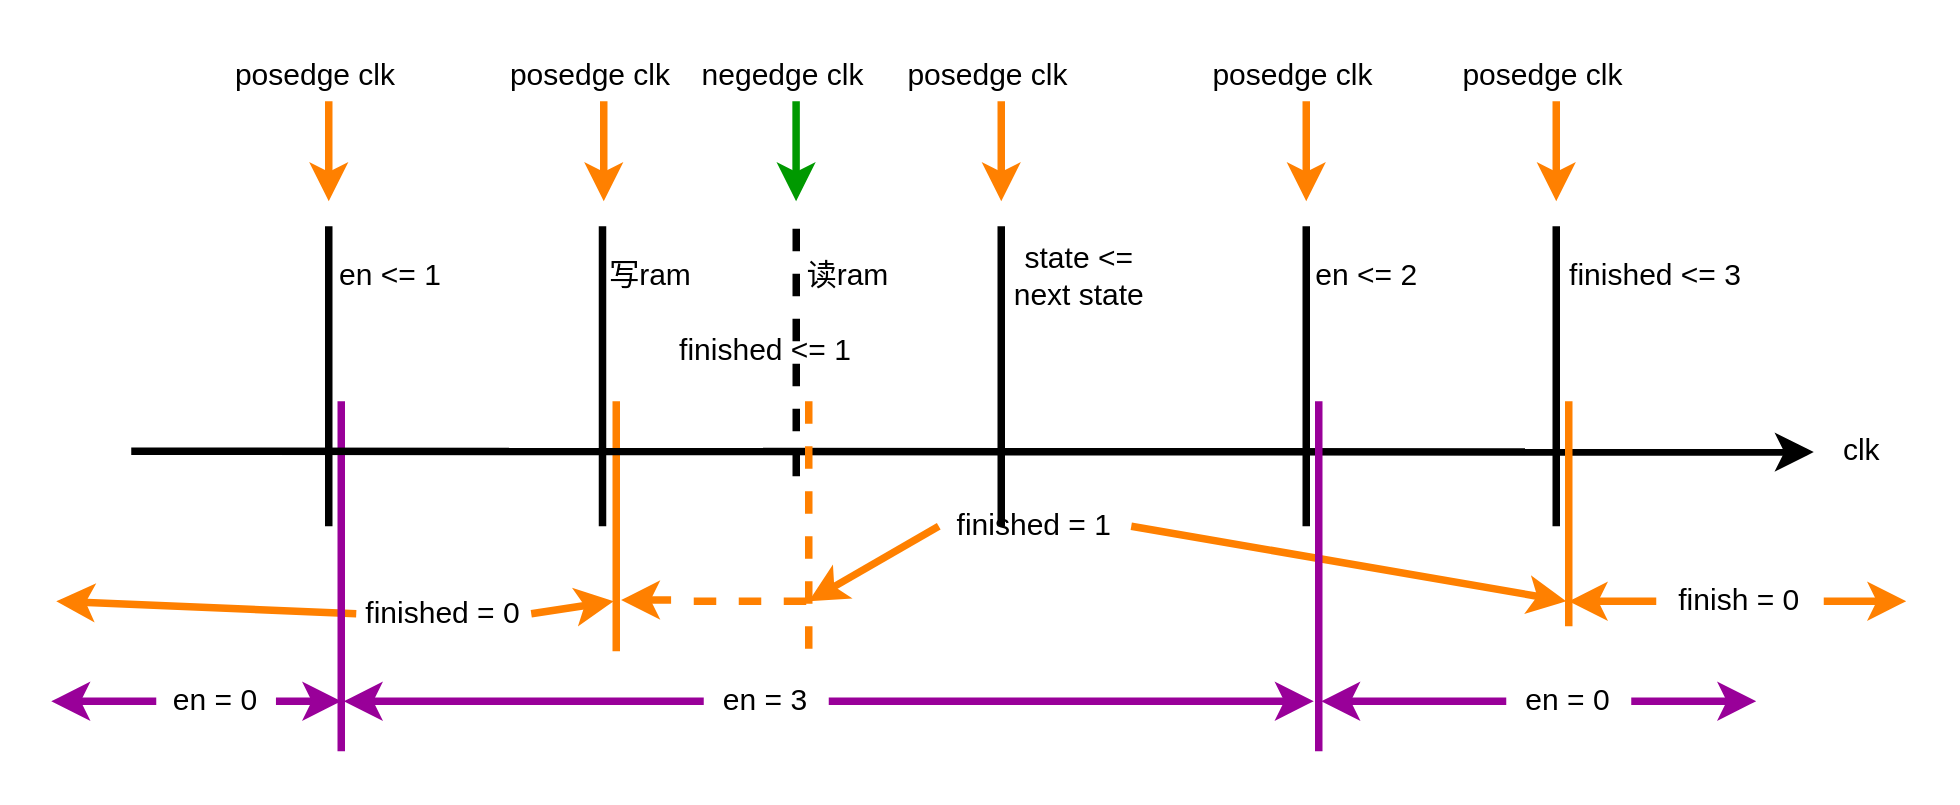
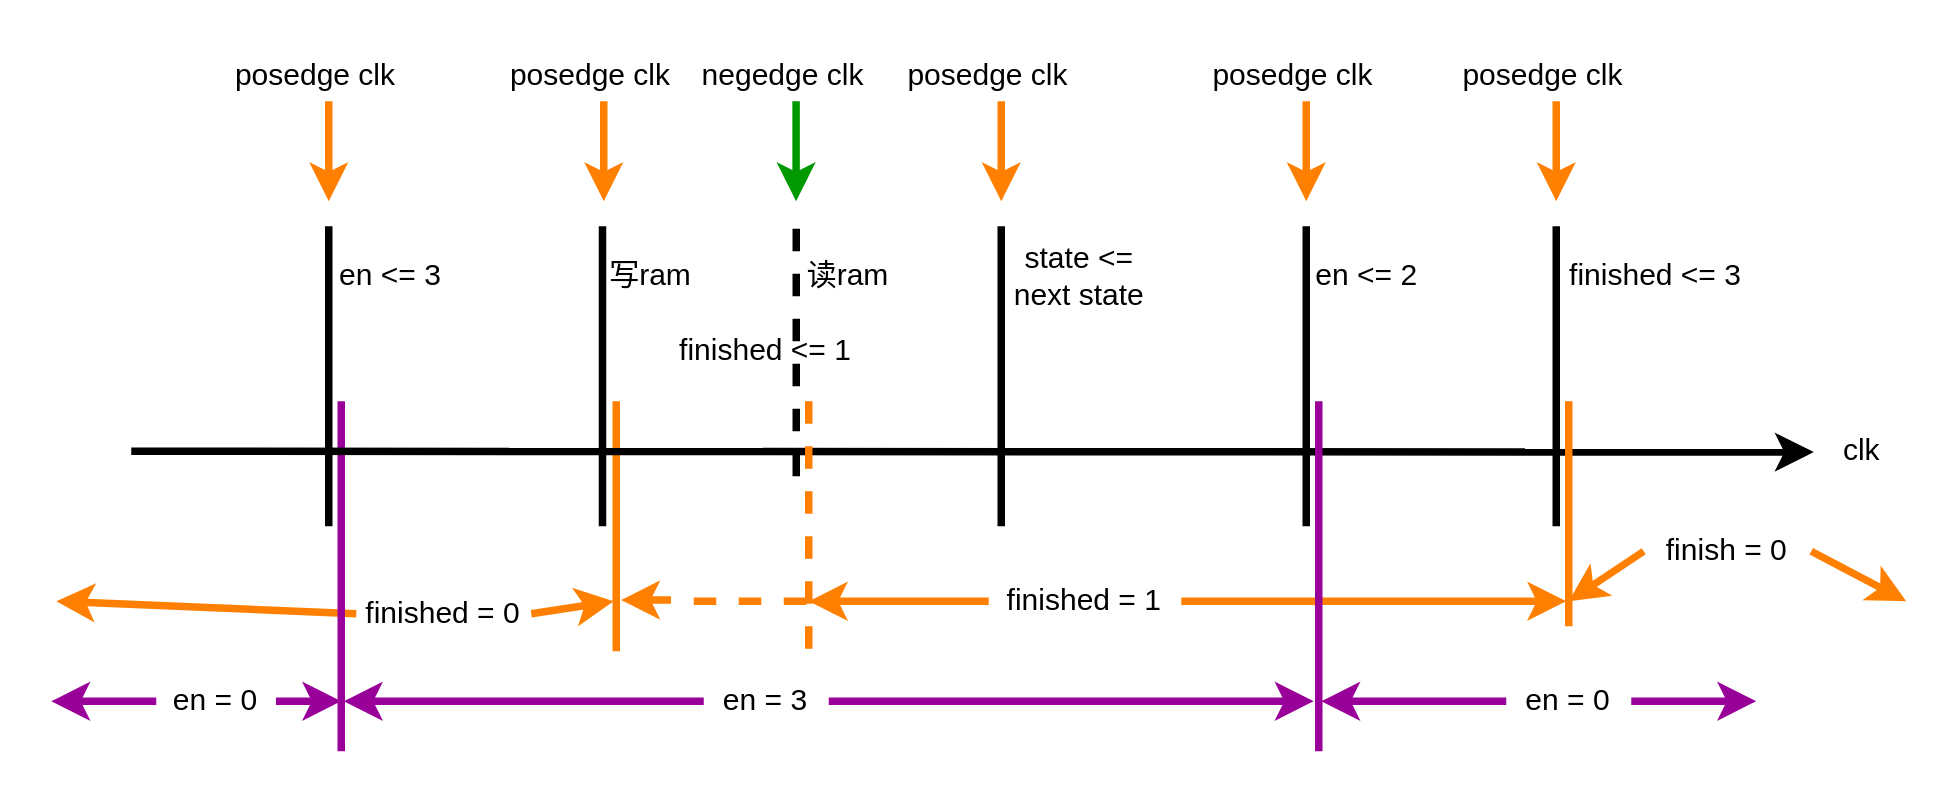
(391, 276) -> (391, 276)
(1035, 526) -> (1085, 601)
(1740, 601) -> (1728, 551)
